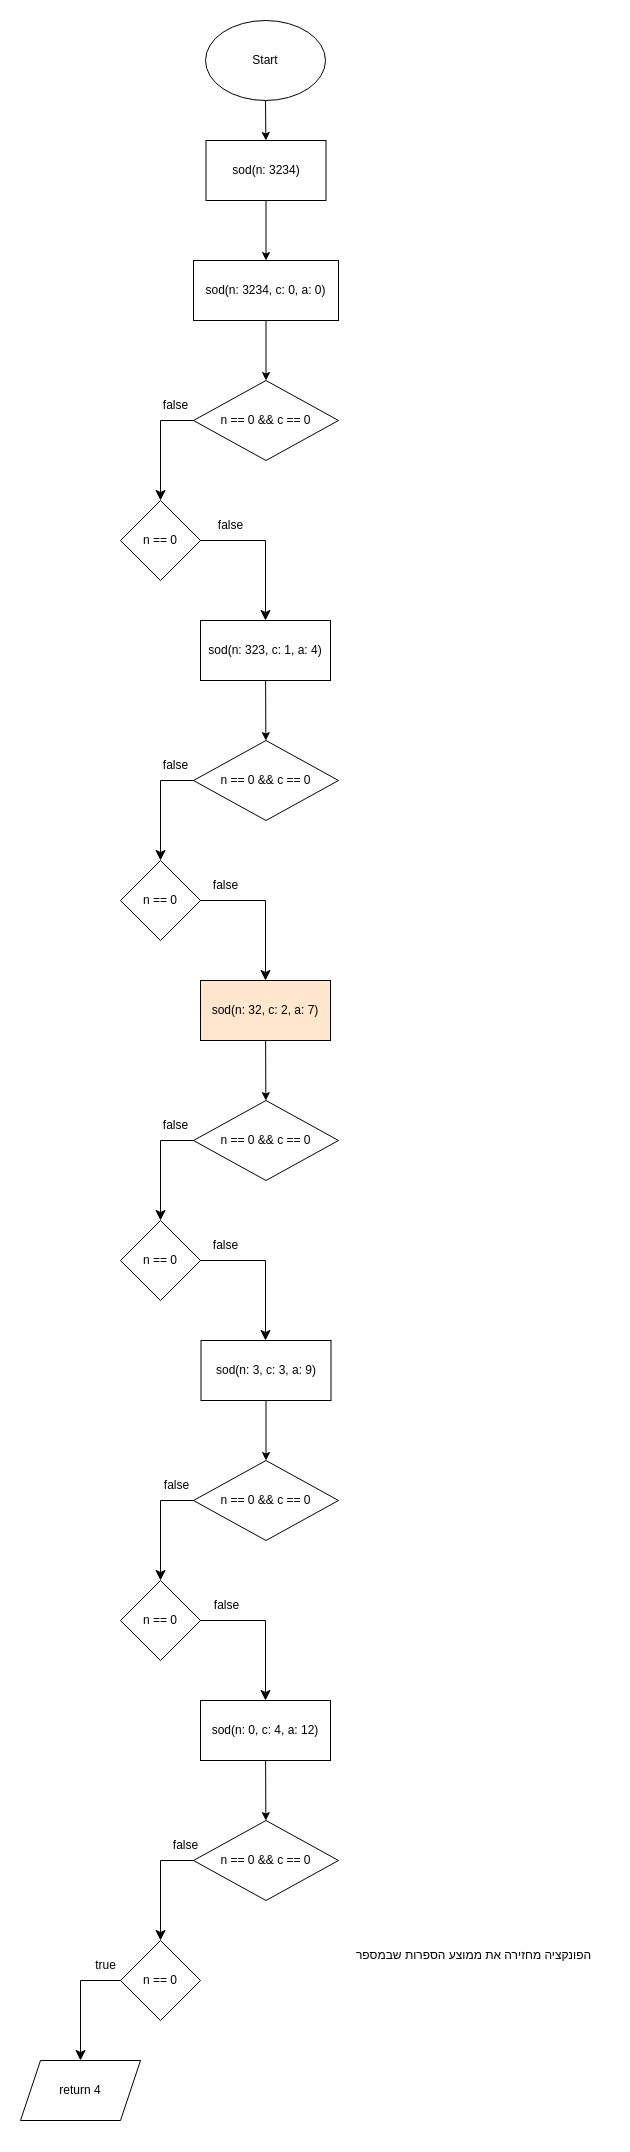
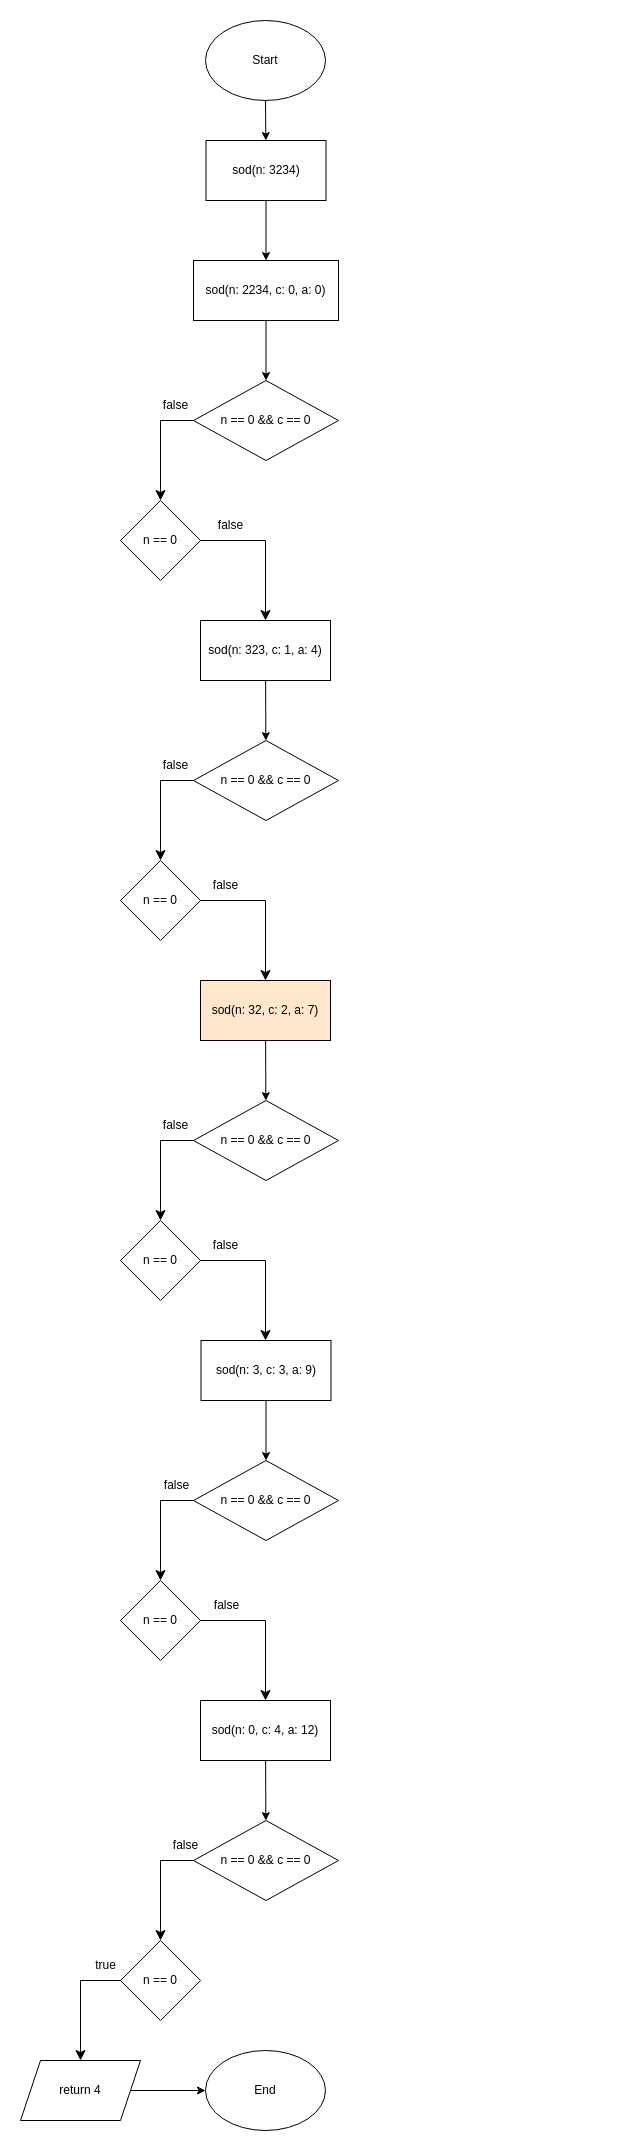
(266, 291) -> (266, 291)
(474, 1956) -> none
none -> (165, 2091)
none -> (266, 2091)
